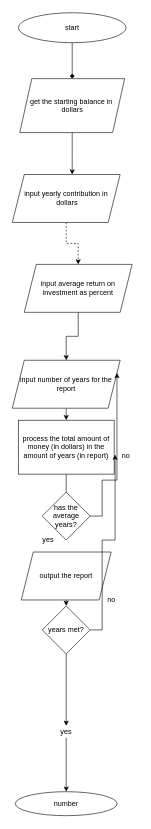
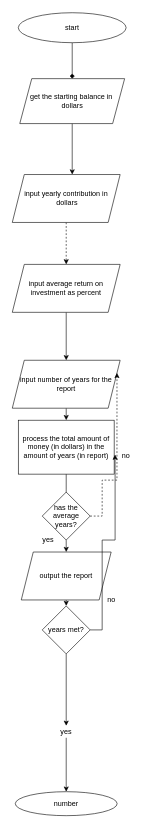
(72, 105) -> (72, 101)
(78, 288) -> (66, 288)
(117, 460) -> (117, 460)
none -> (66, 546)
